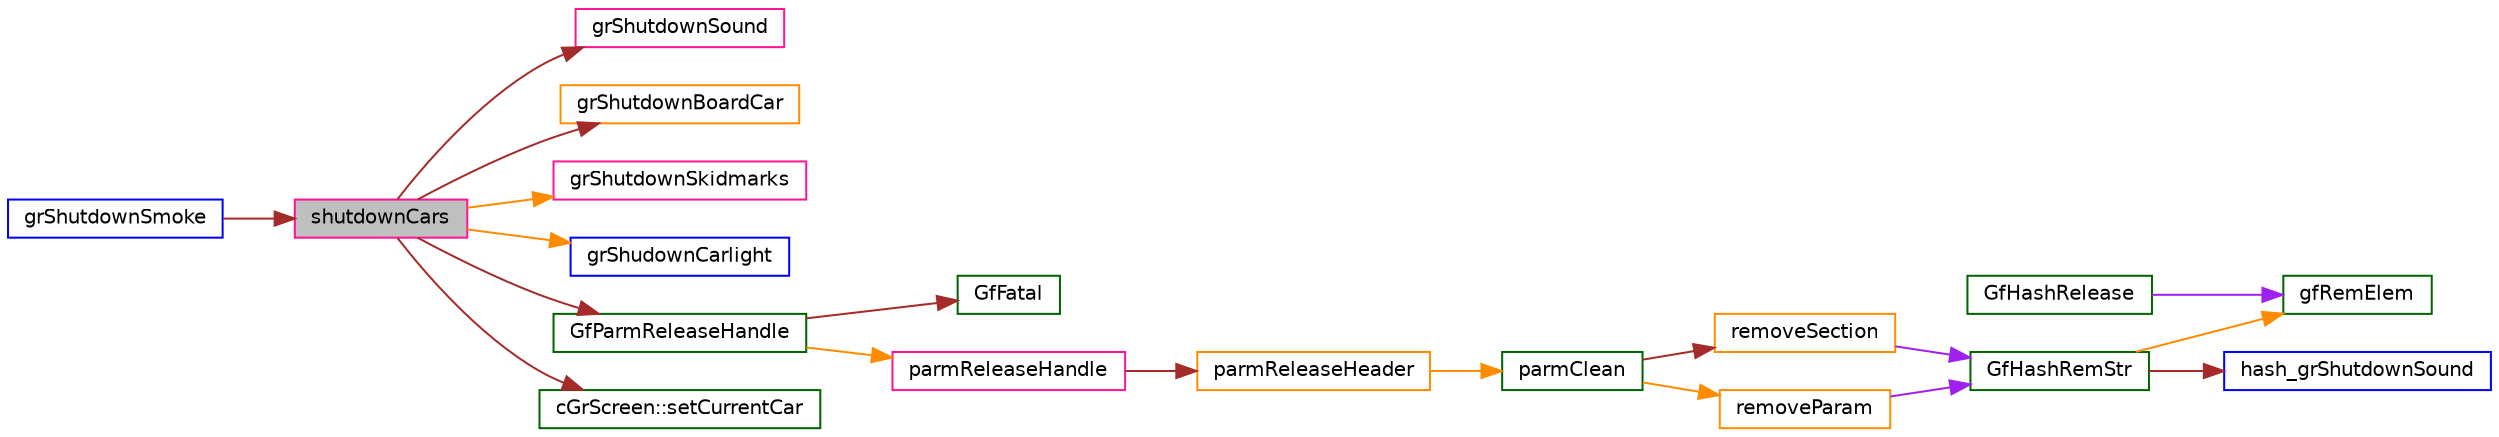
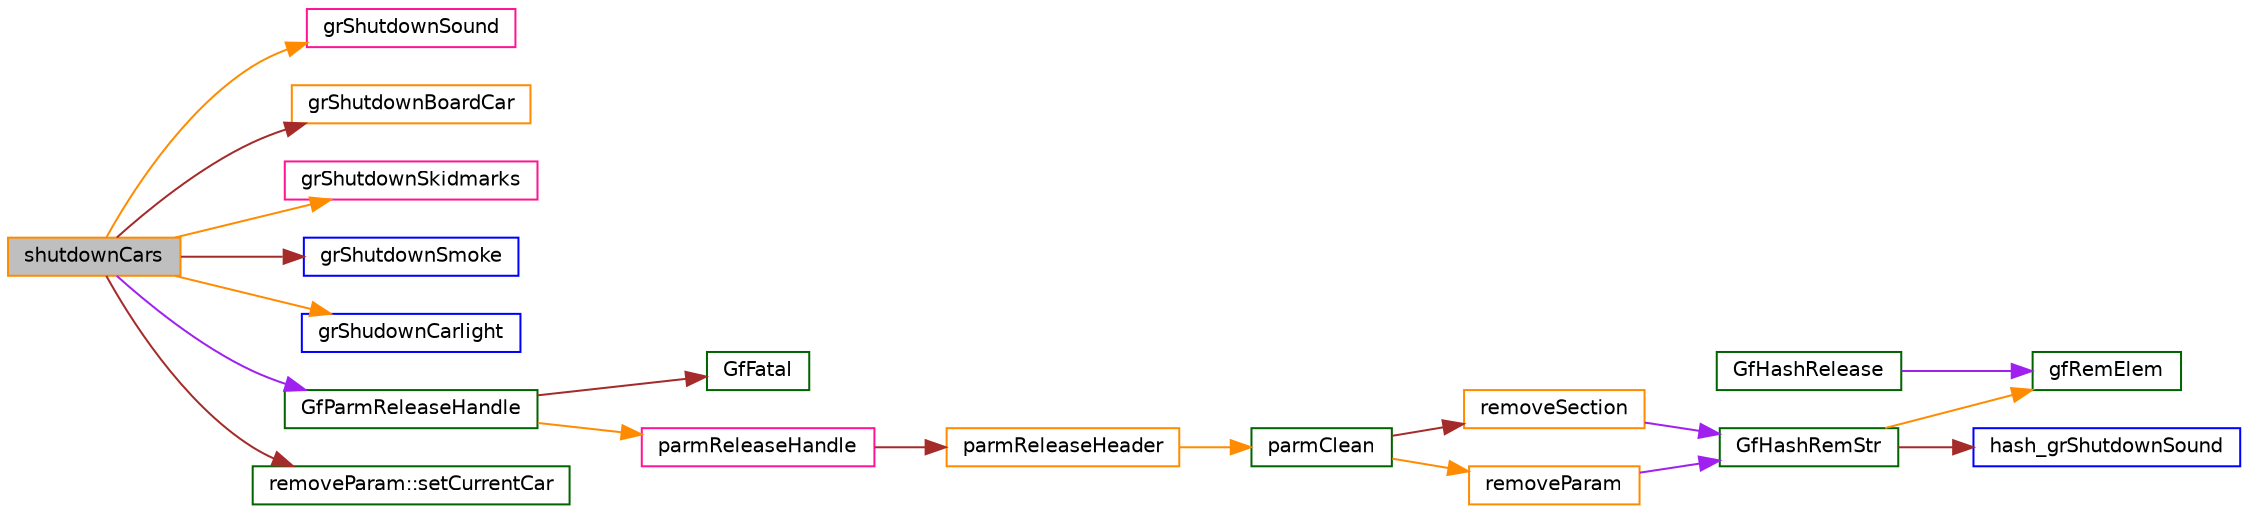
(473, 117) -> (182, 128)
(249, 219) -> (232, 257)
(381, 219) -> (94, 257)
(497, 277) -> (196, 338)
(680, 409) -> (411, 485)
